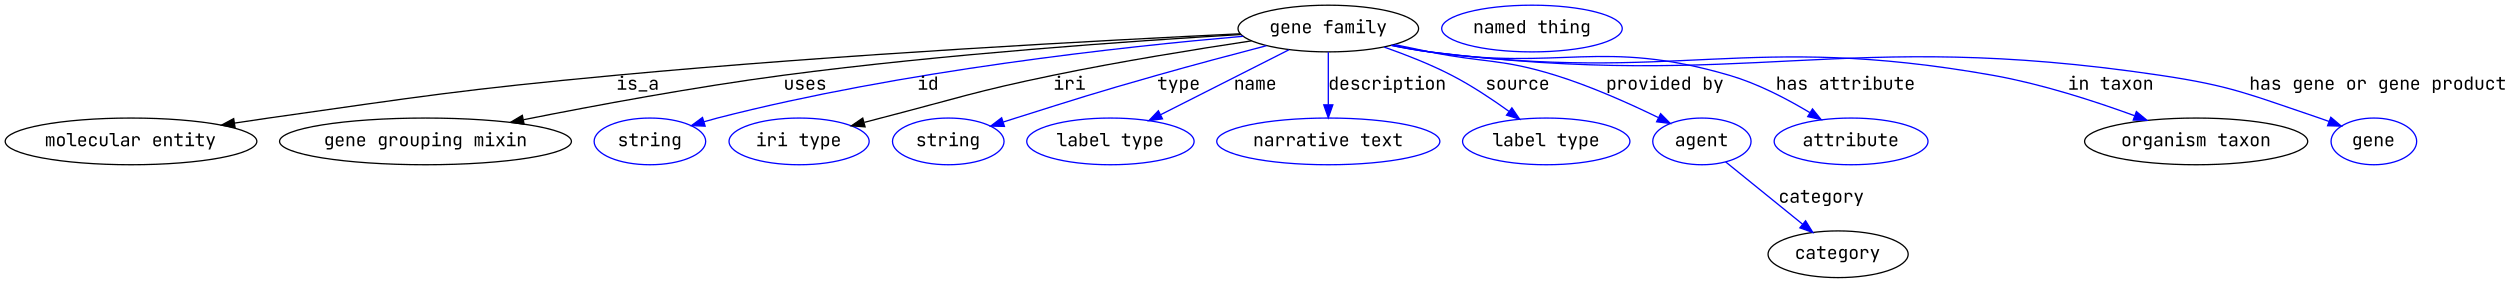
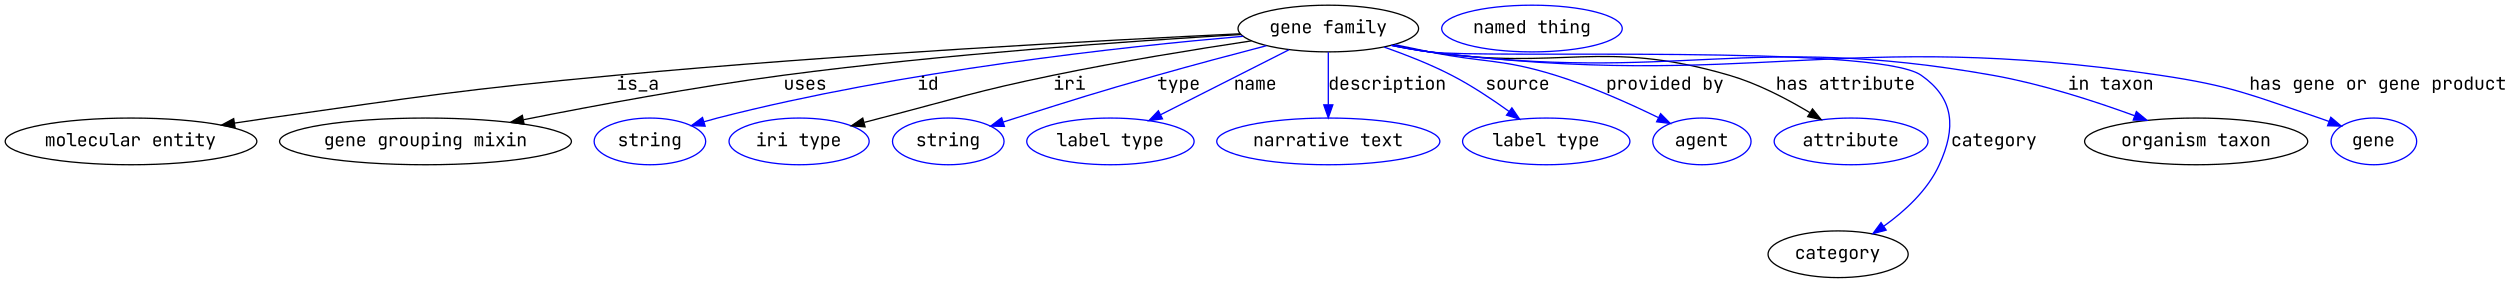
(1606, 57) -> (1606, 57)
(1764, 193) -> (1910, 72)
